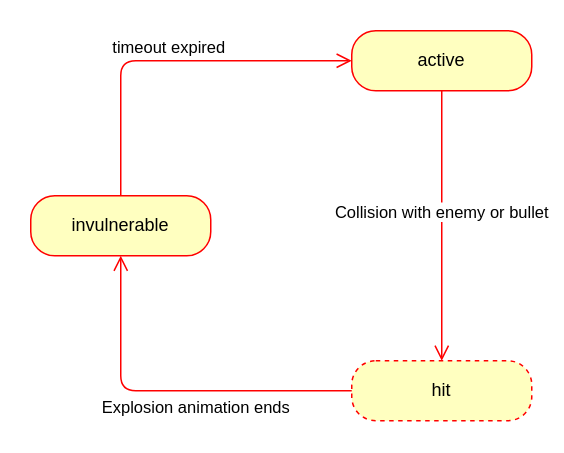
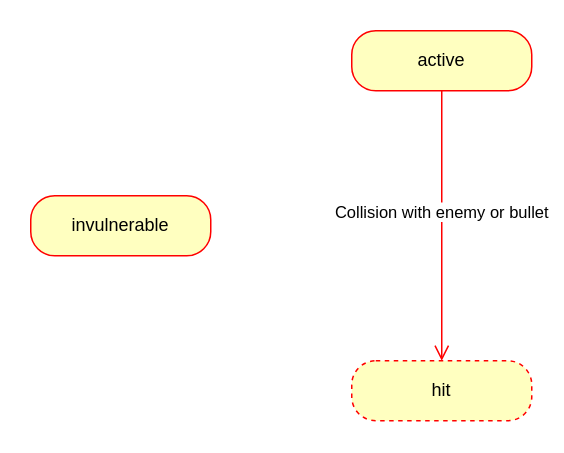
(172, 61) -> none
(176, 391) -> none
